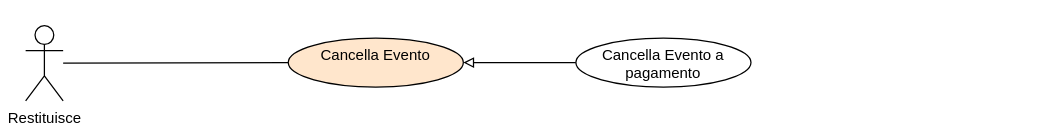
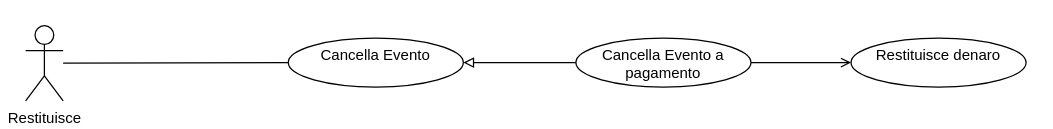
(376, 63) -> (376, 63)
none -> (799, 63)
none -> (938, 63)
